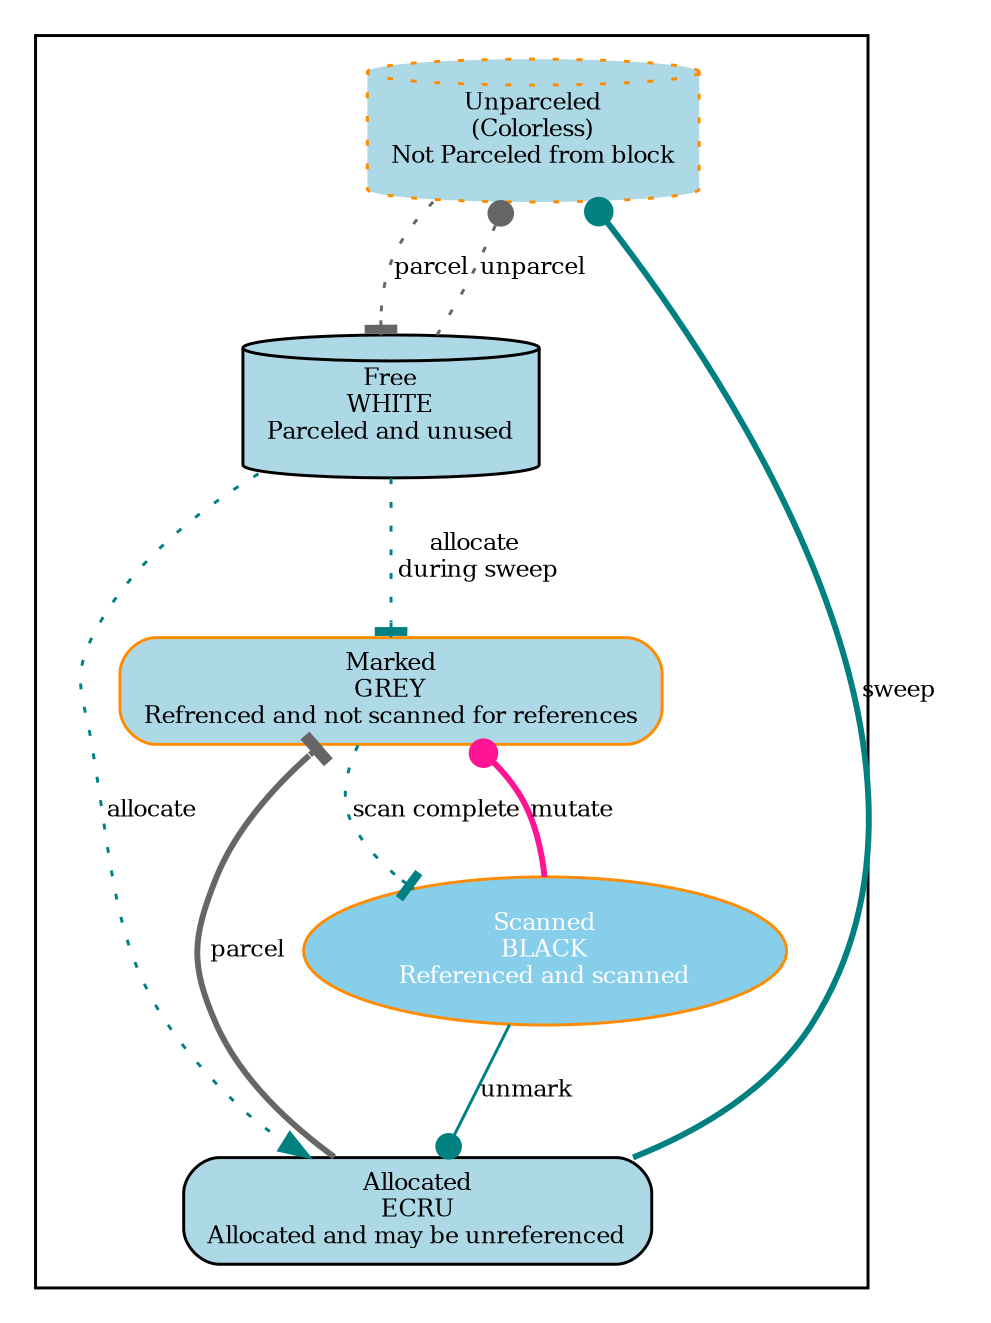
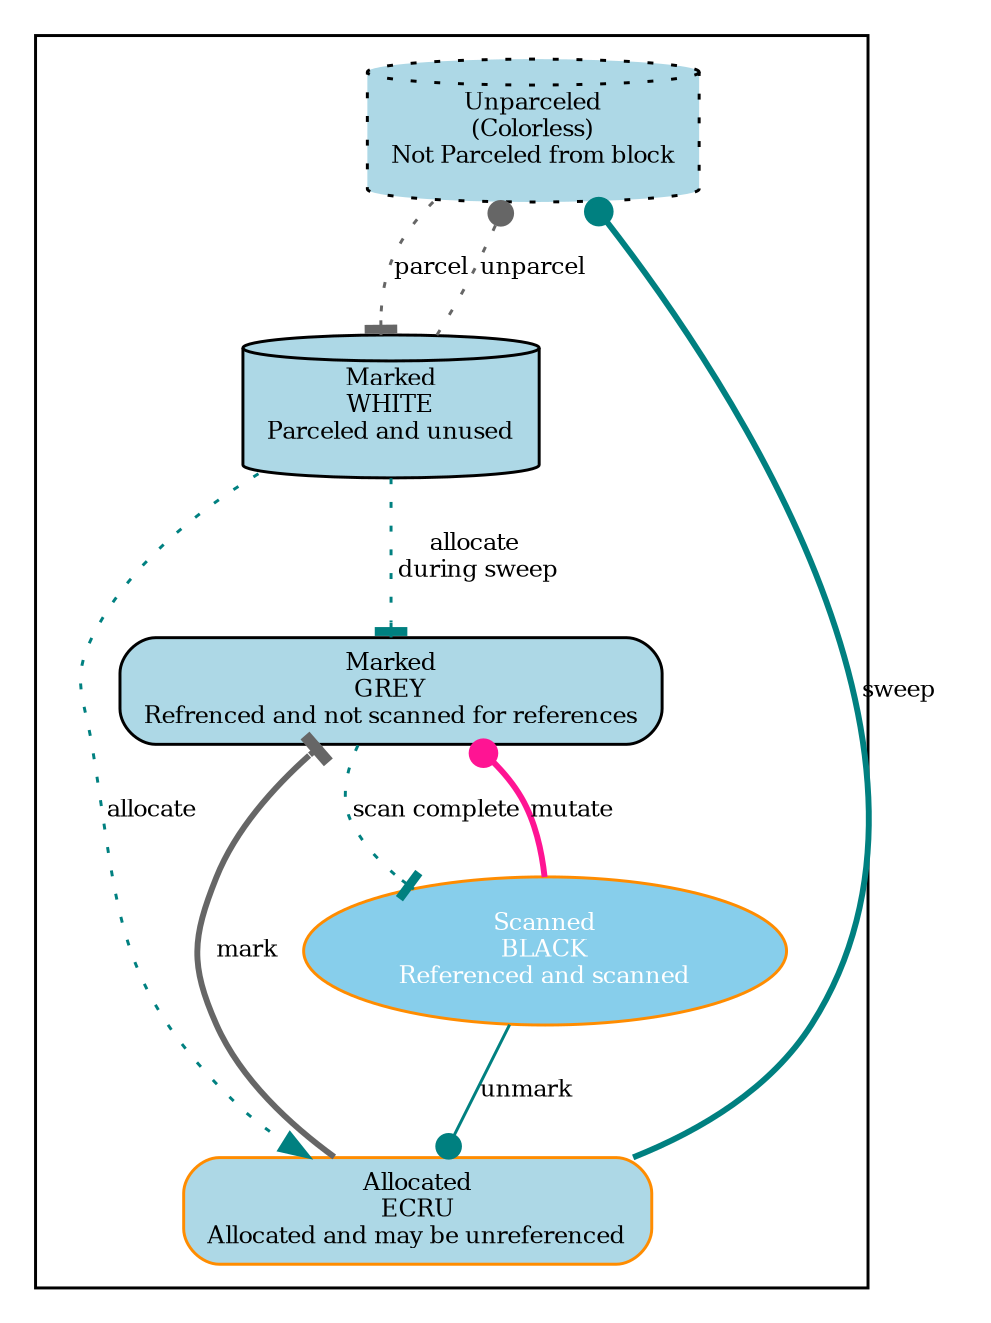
(533, 131) -> (533, 131)
(391, 406) -> (391, 406)
(391, 691) -> (391, 691)
(247, 951) -> (247, 951)
(418, 1211) -> (418, 1211)
